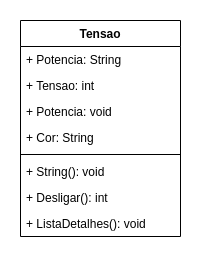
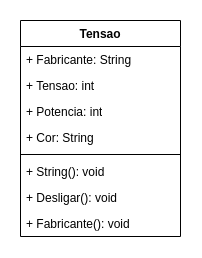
(79, 61) -> (86, 61)
(72, 113) -> (69, 113)
(74, 199) -> (78, 199)
(94, 225) -> (86, 225)
